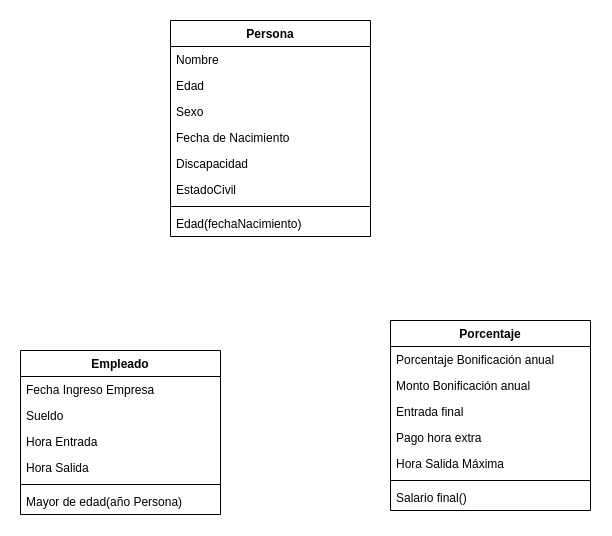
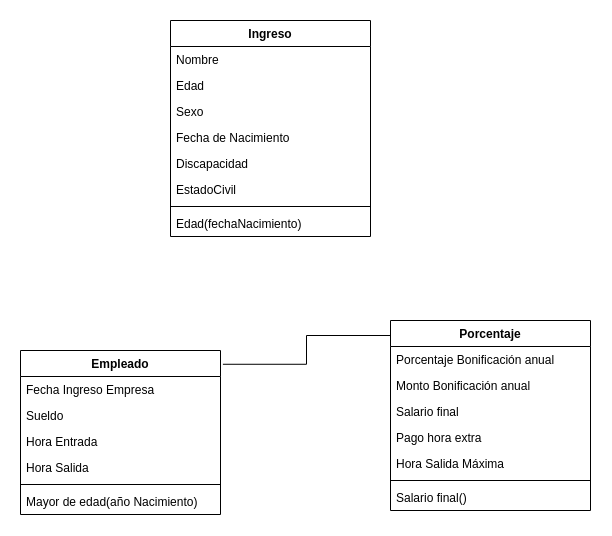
(270, 34) -> (270, 34)
none -> (307, 350)
(435, 412) -> (432, 412)
(109, 502) -> (116, 502)
